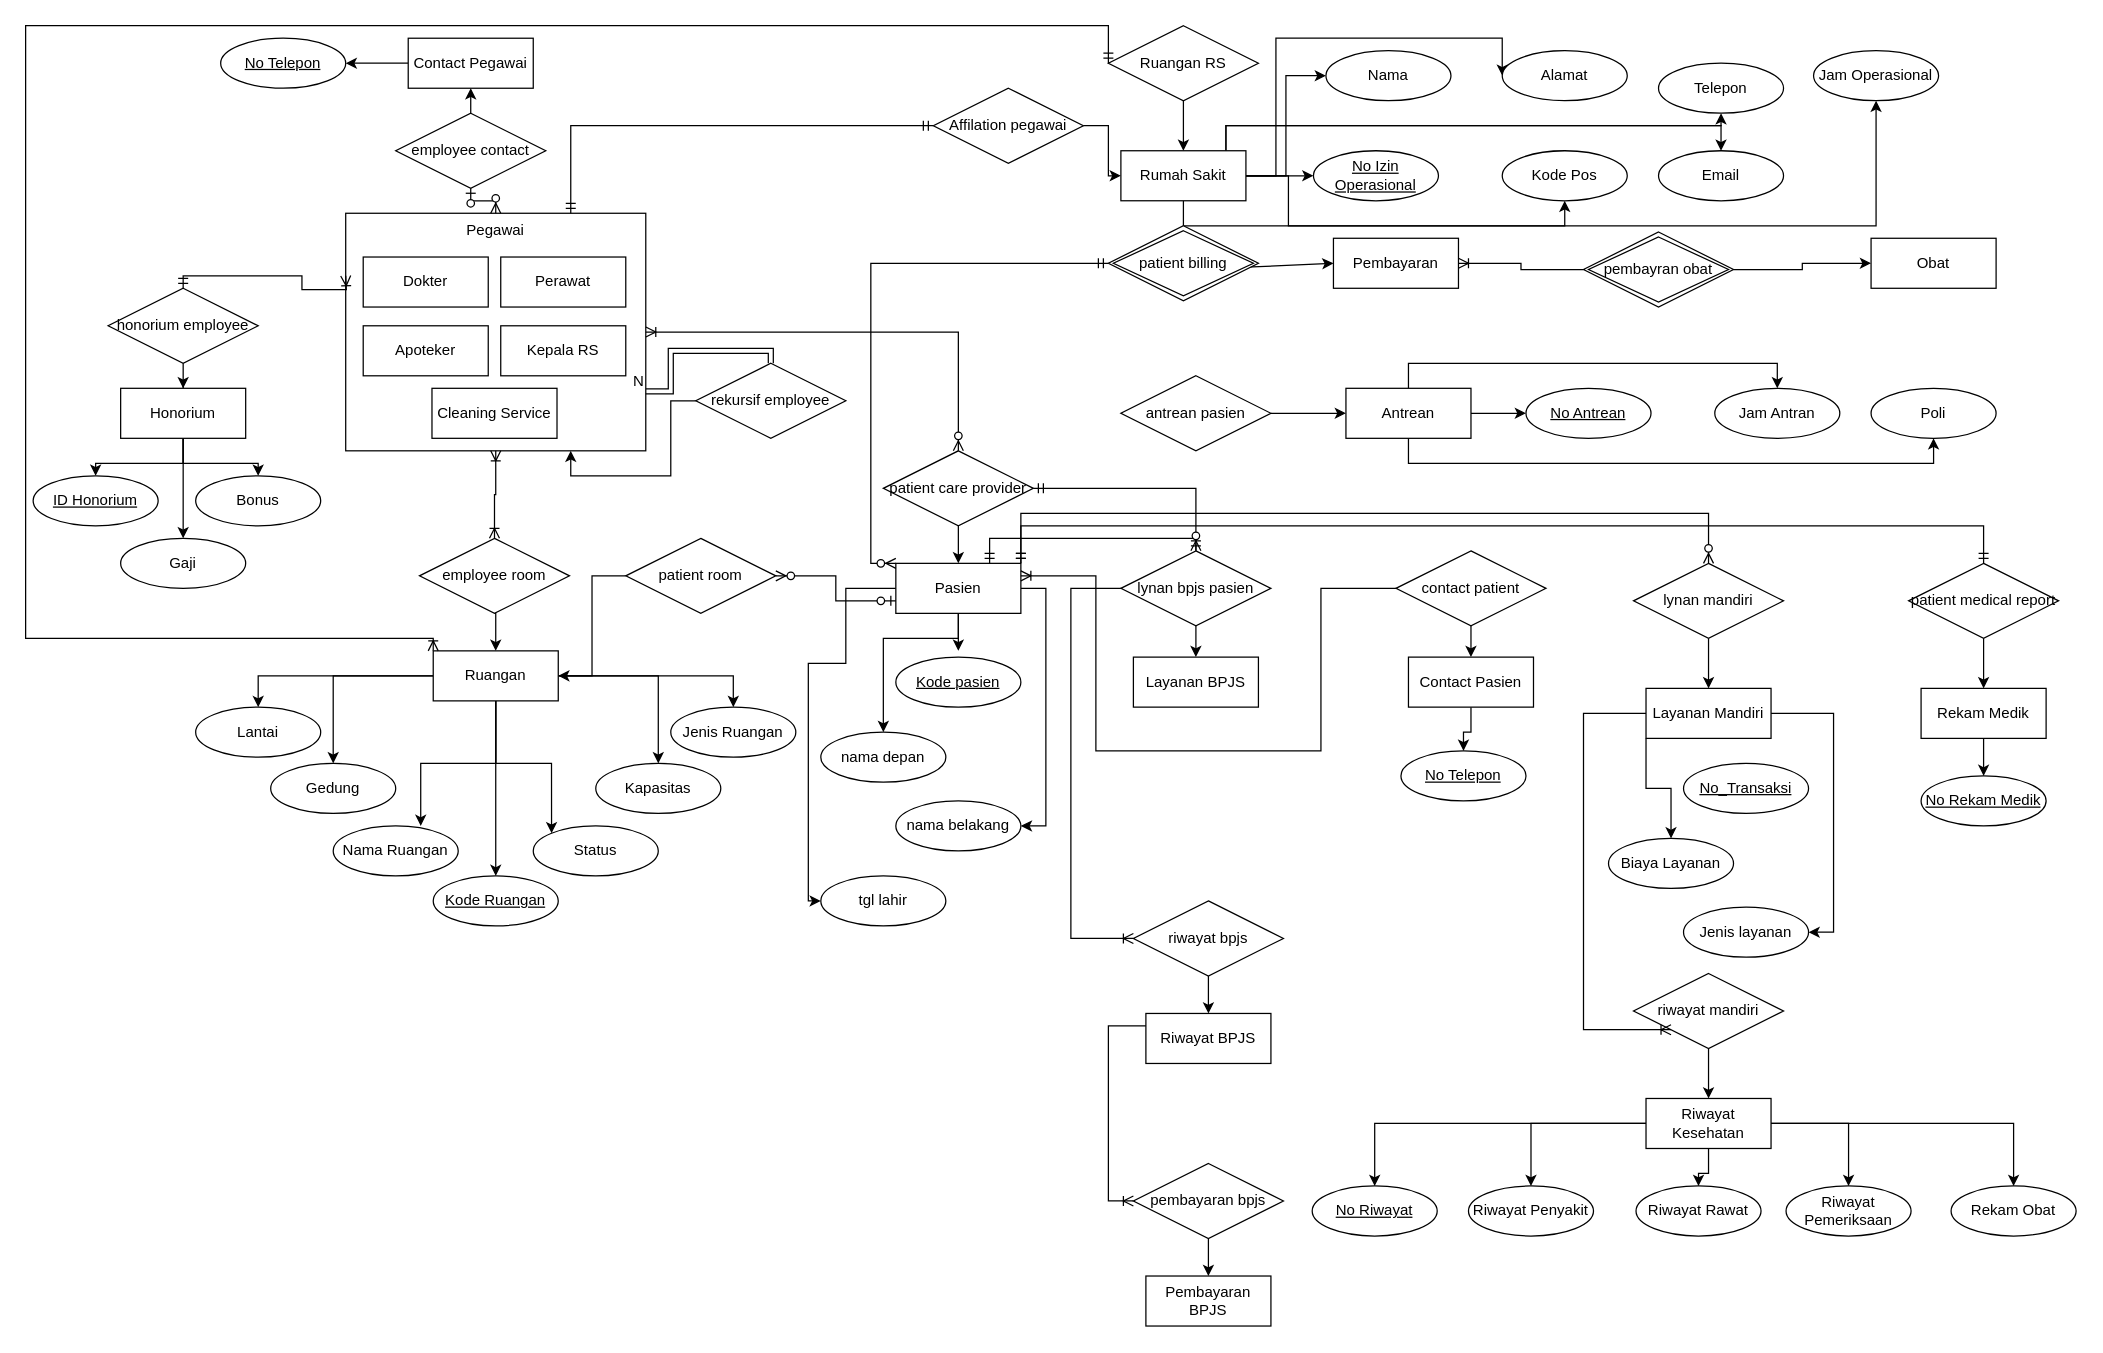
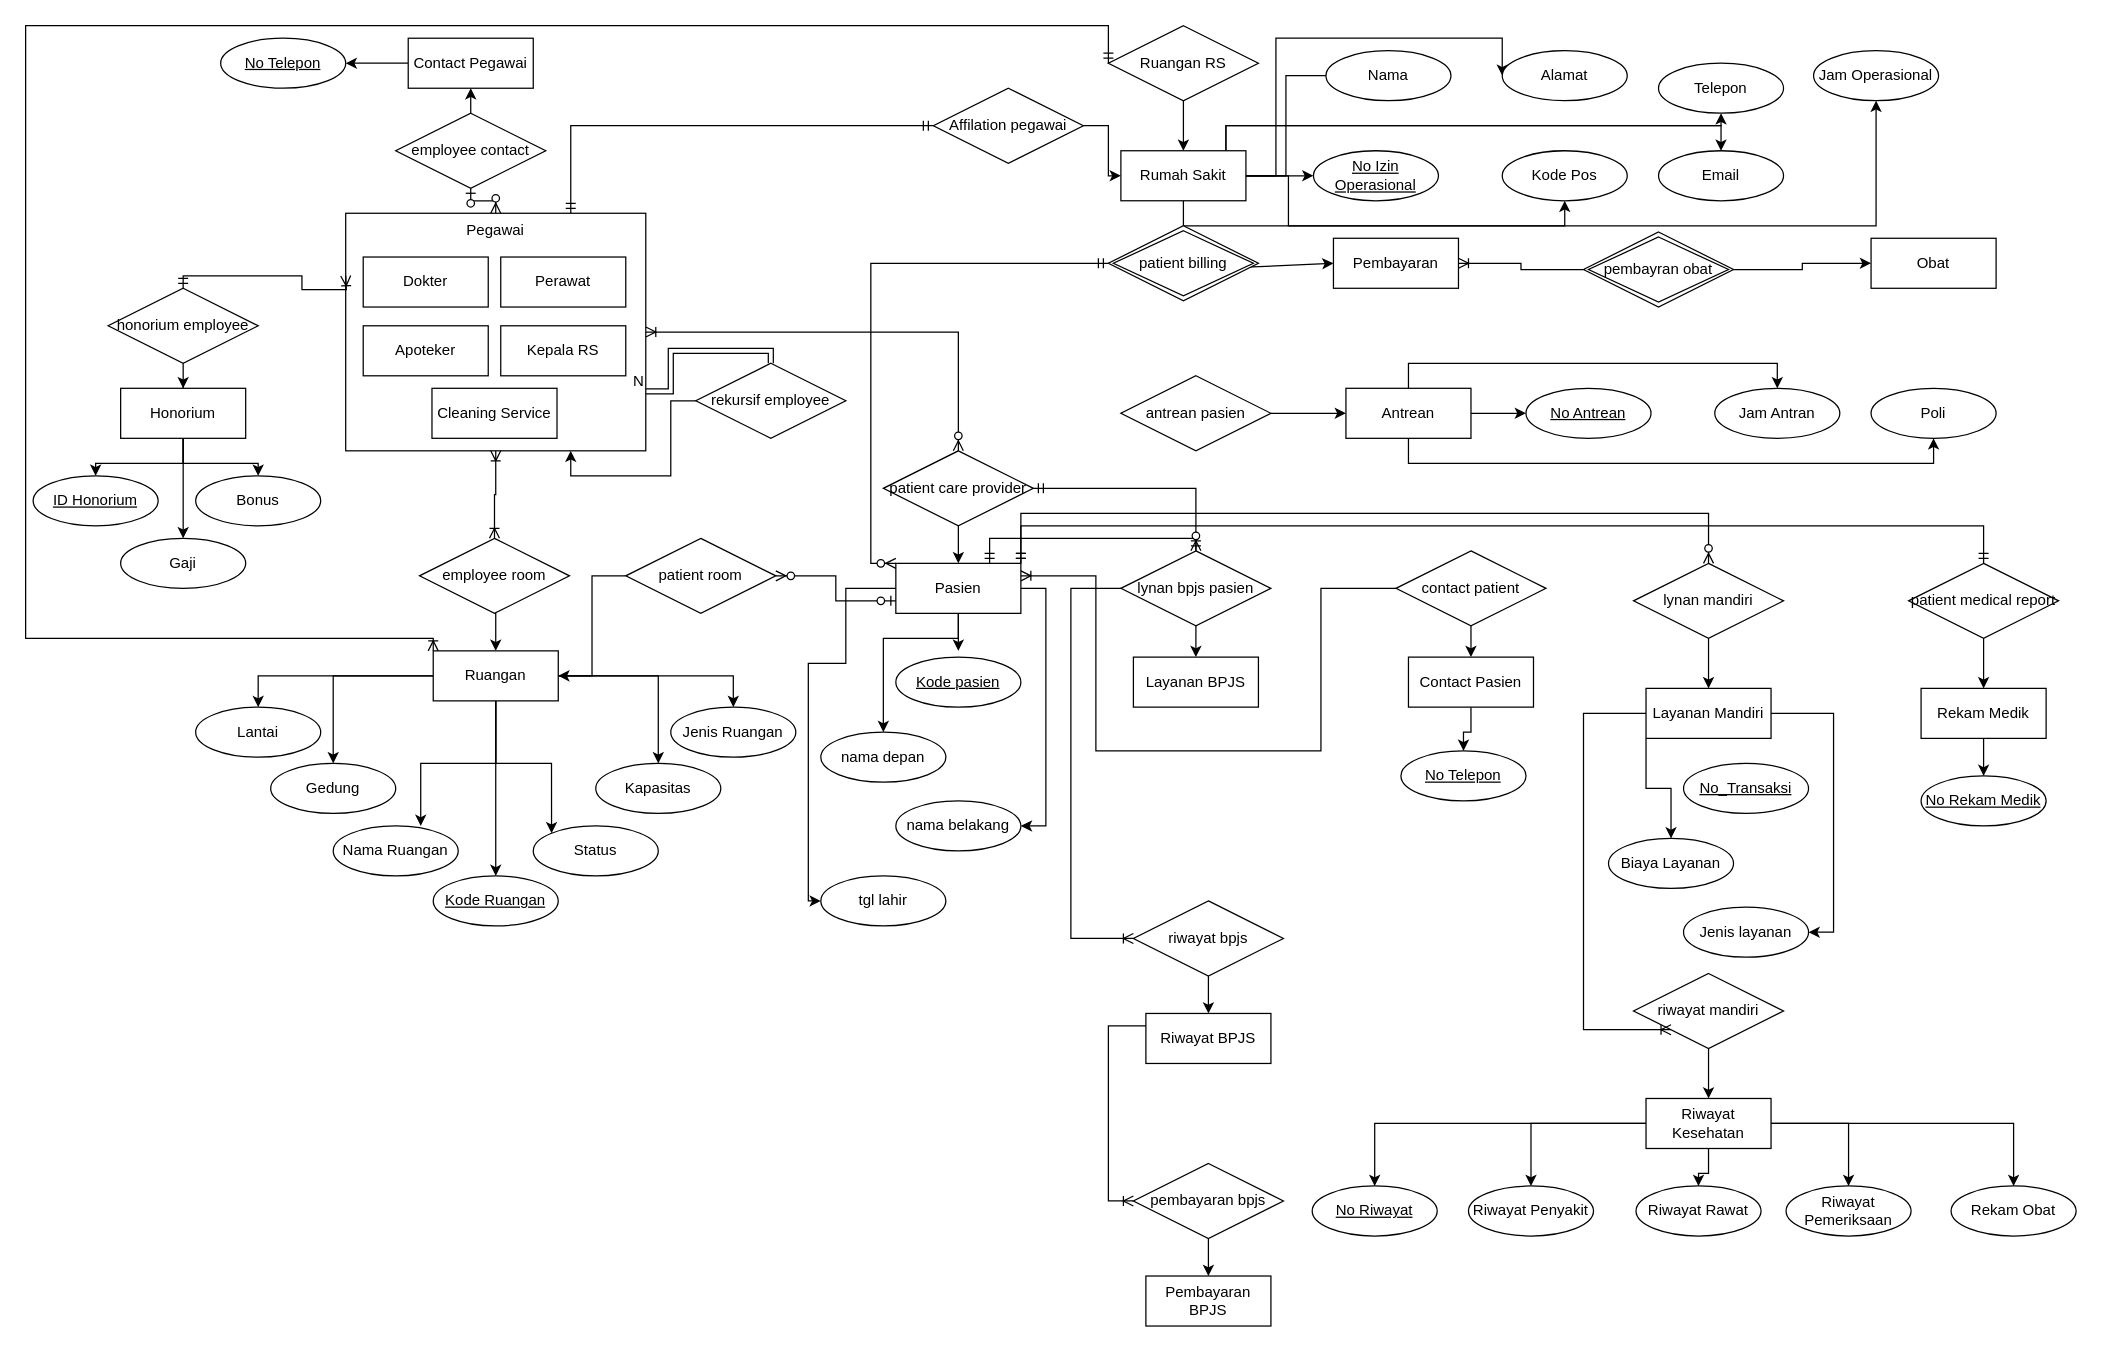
(1316, 76) -> (1319, 76)
